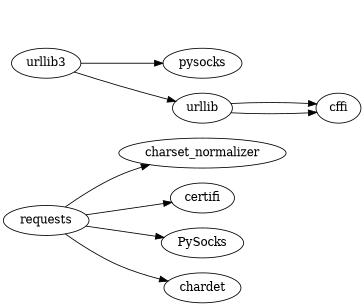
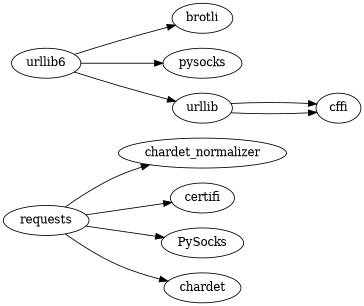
none -> (202, 18)
(46, 63) -> (46, 63)
(202, 153) -> (202, 153)
